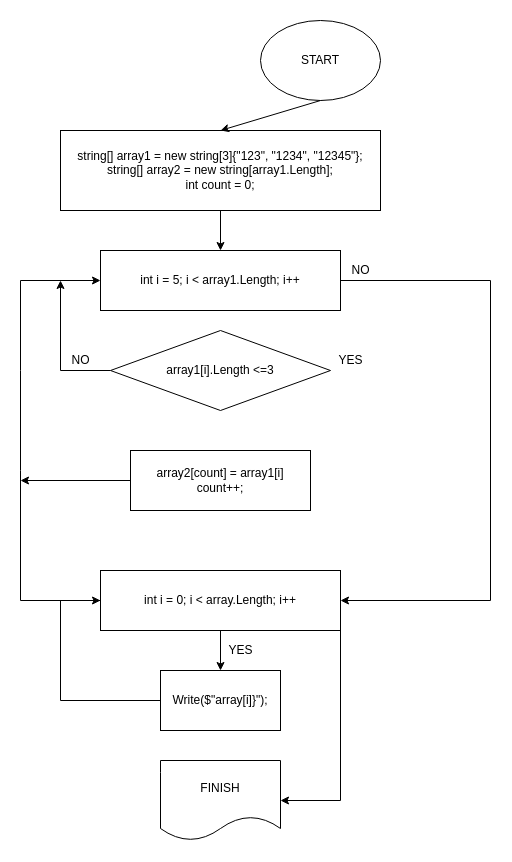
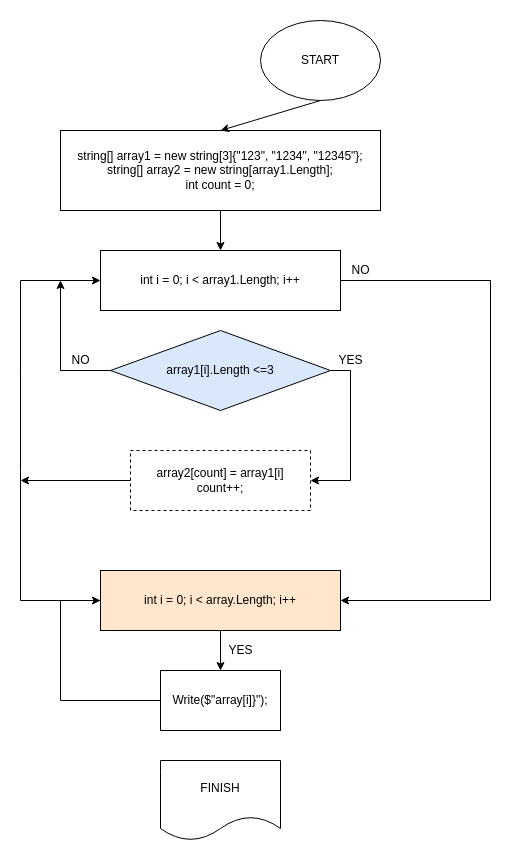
(221, 281) -> (221, 281)
(221, 371) -> (221, 371)
none -> (351, 432)
(221, 481) -> (221, 481)
(221, 601) -> (221, 601)
(341, 742) -> none
